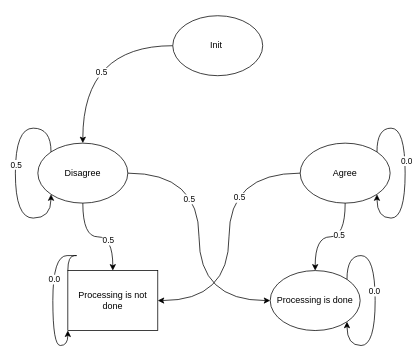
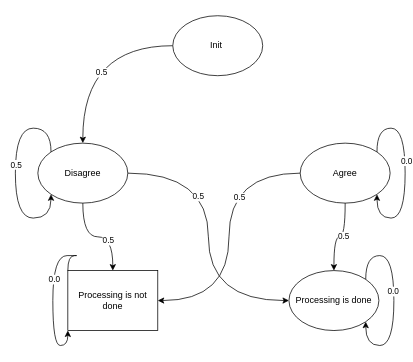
(315, 300) -> (334, 300)
